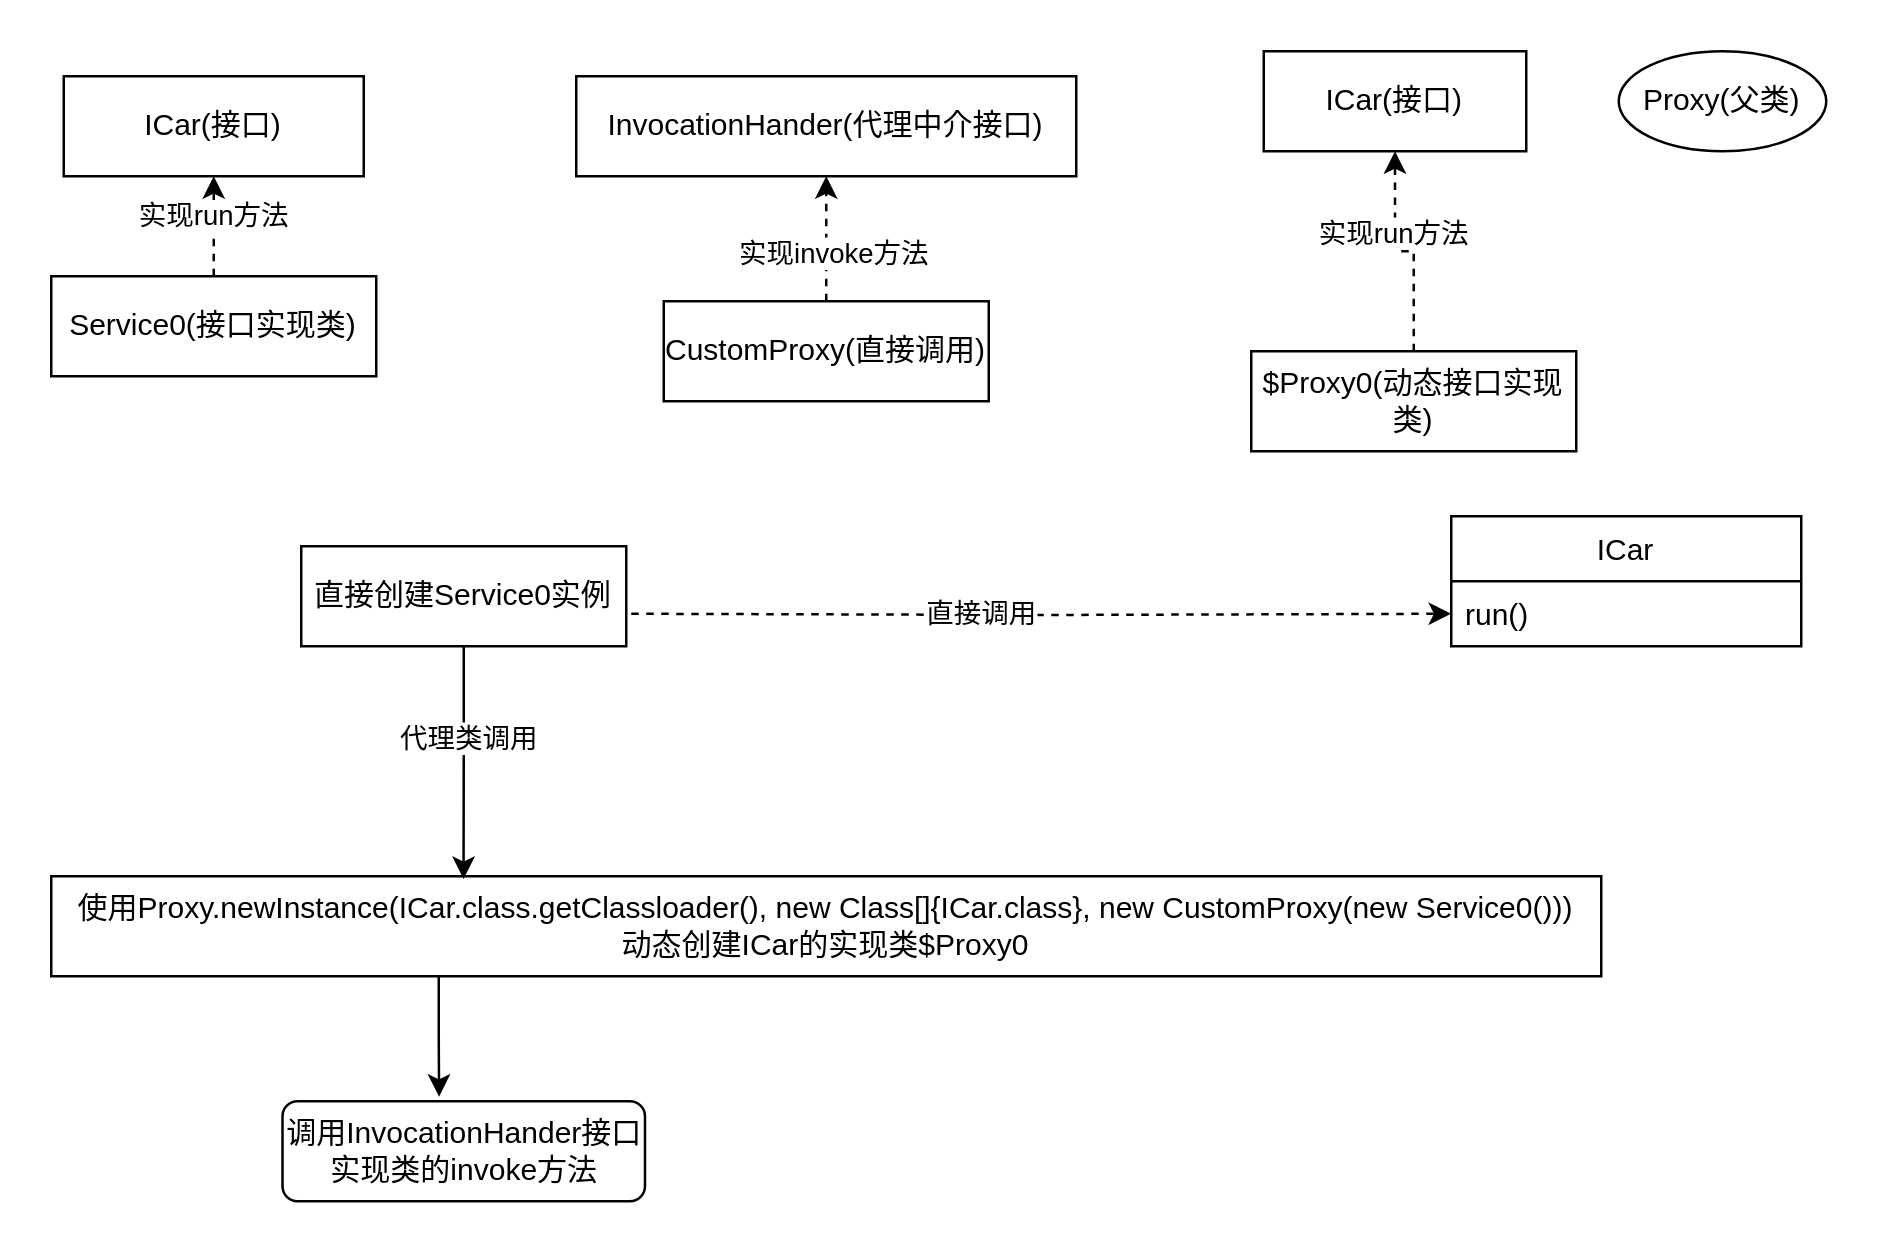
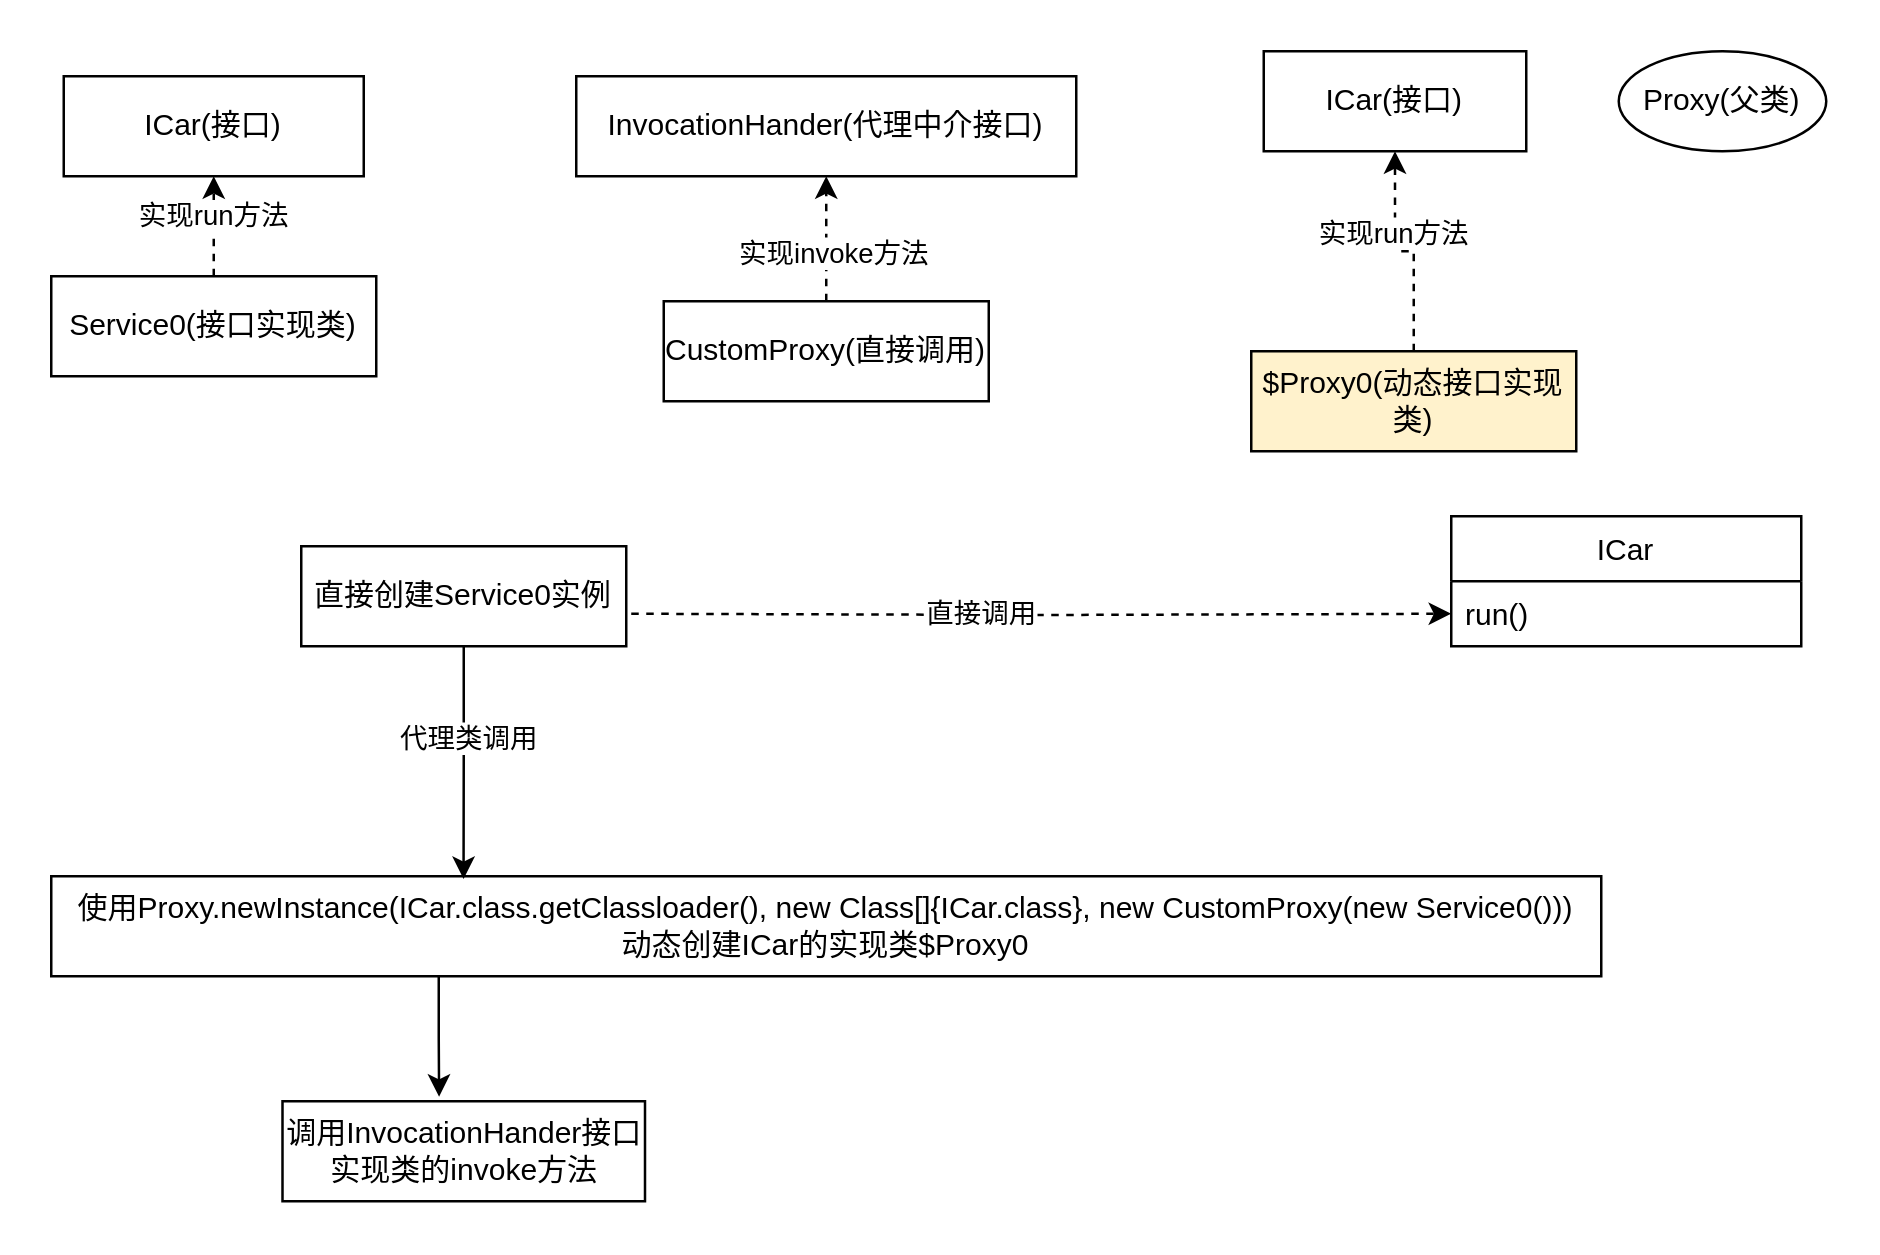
(1414, 401) -> (1414, 401)
(464, 1151) -> (464, 1151)
